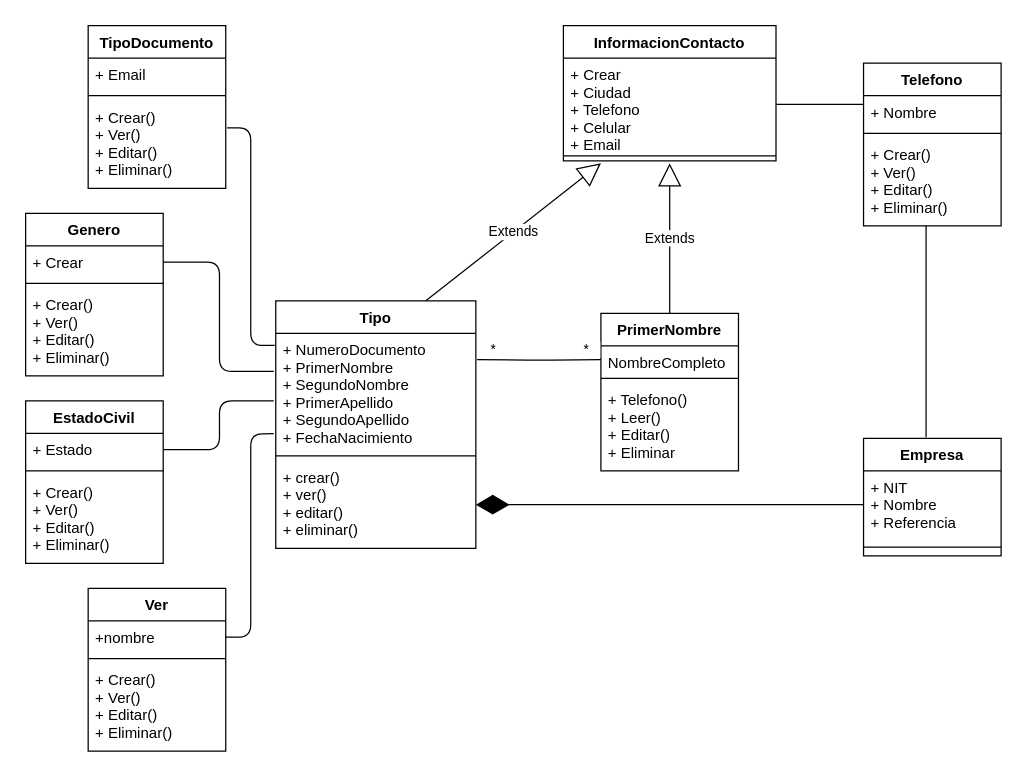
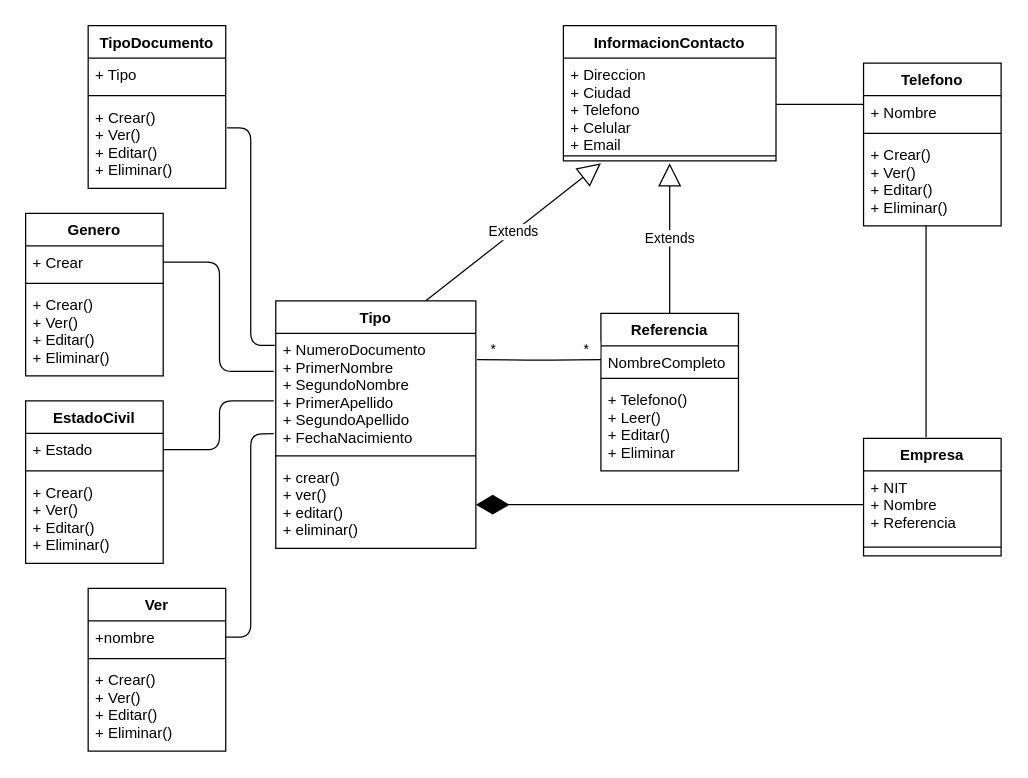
(119, 75) -> (116, 75)
(597, 75) -> (610, 75)
(669, 330) -> (669, 330)
